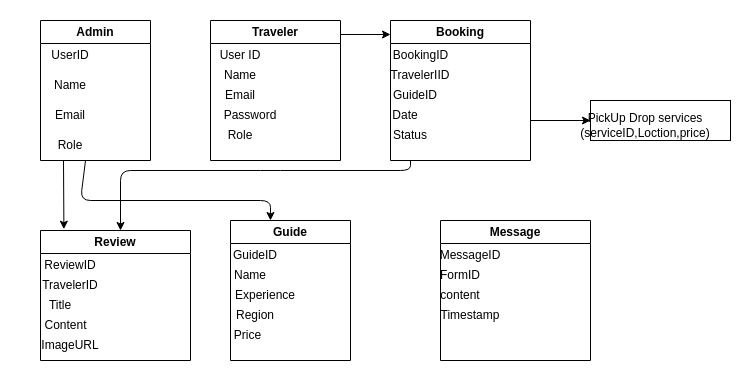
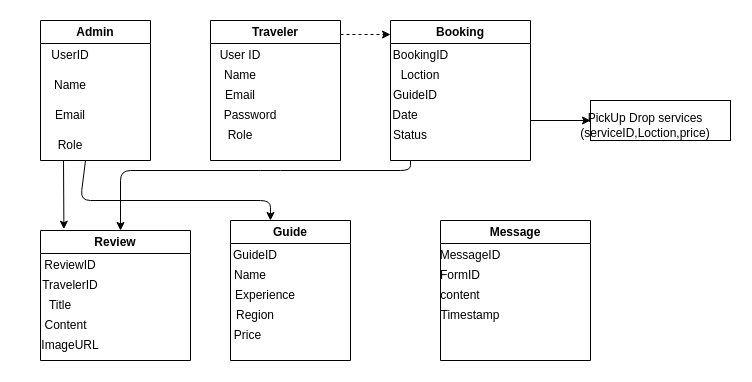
(363, 35) -> (363, 35)
(421, 76) -> (421, 76)
